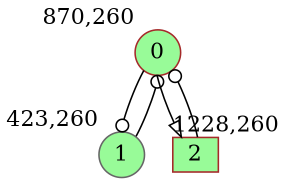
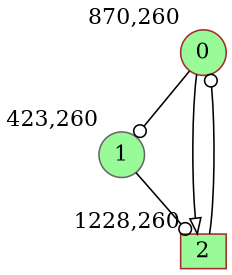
(147, 113) -> (158, 198)
